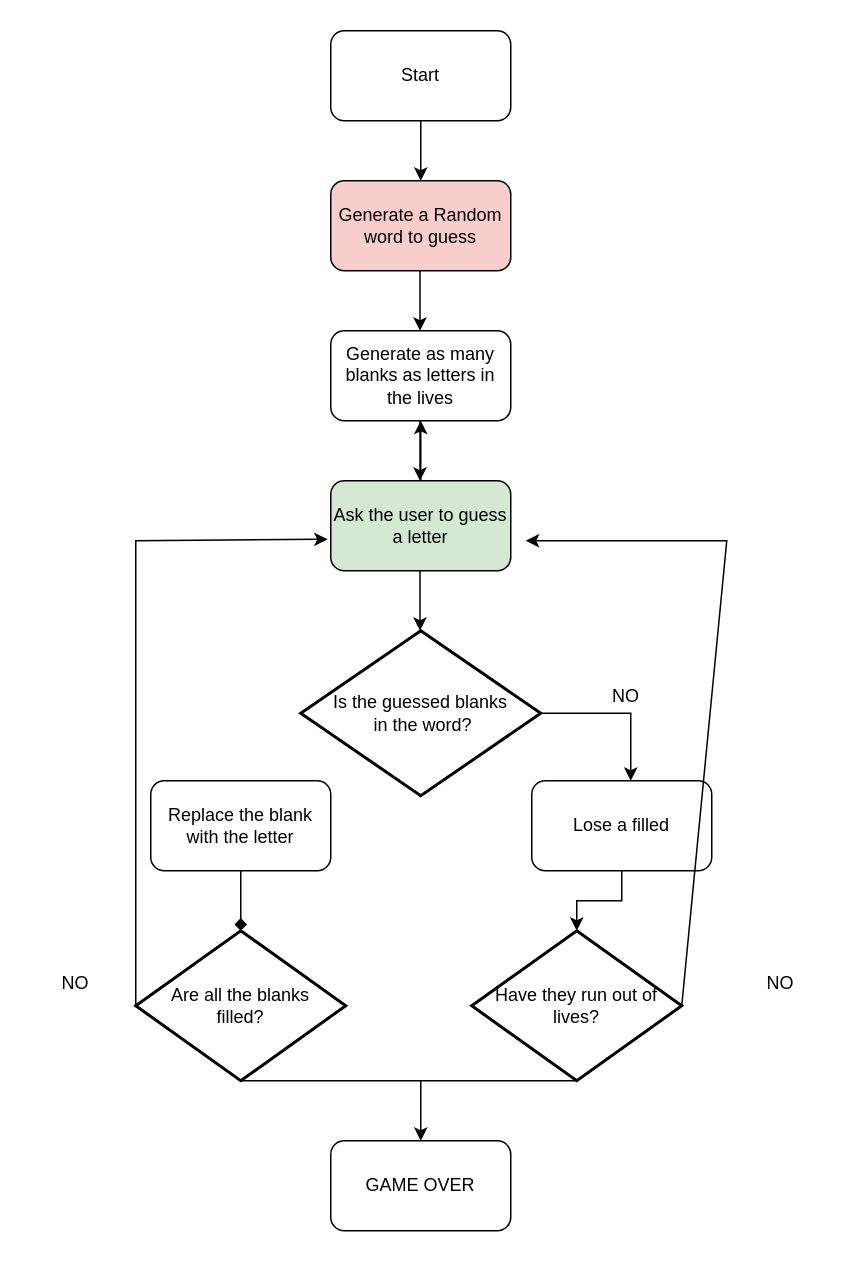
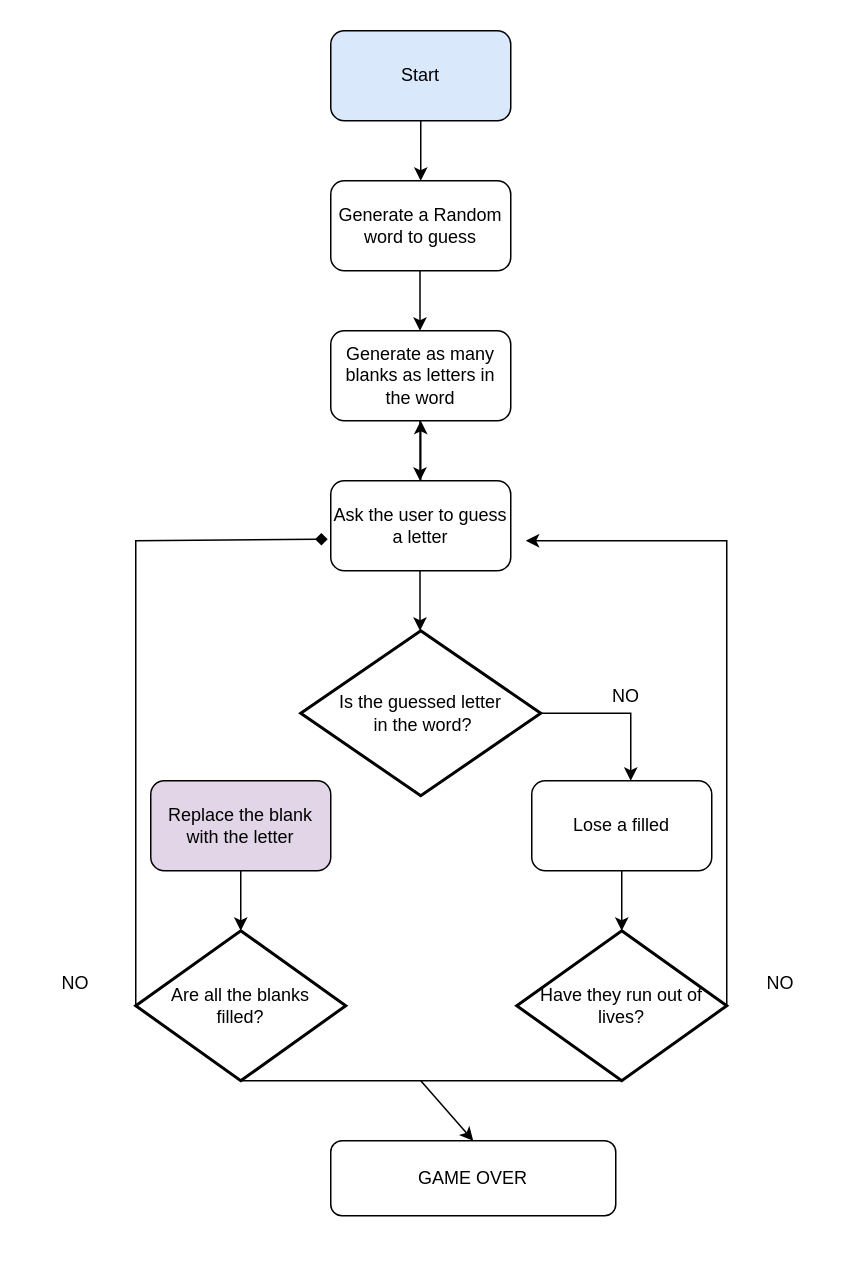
(421, 76) -> (421, 76)
(421, 226) -> (421, 226)
(421, 376) -> (421, 376)
(421, 526) -> (421, 526)
(316, 539) -> (315, 539)
(421, 713) -> (421, 713)
(241, 826) -> (241, 826)
(241, 918) -> (241, 919)
(577, 1006) -> (622, 1006)
(421, 1186) -> (473, 1178)
